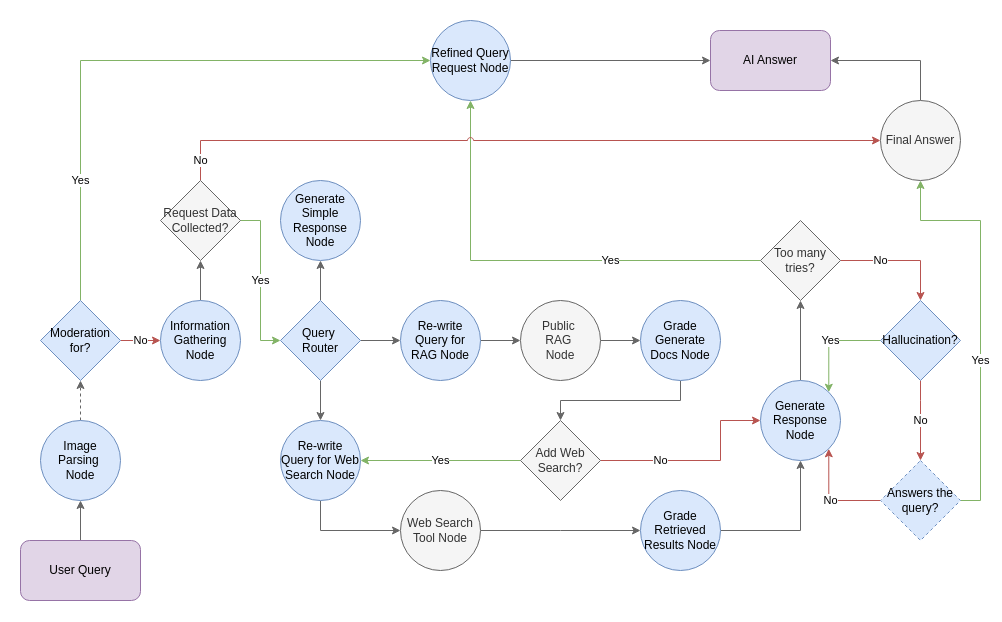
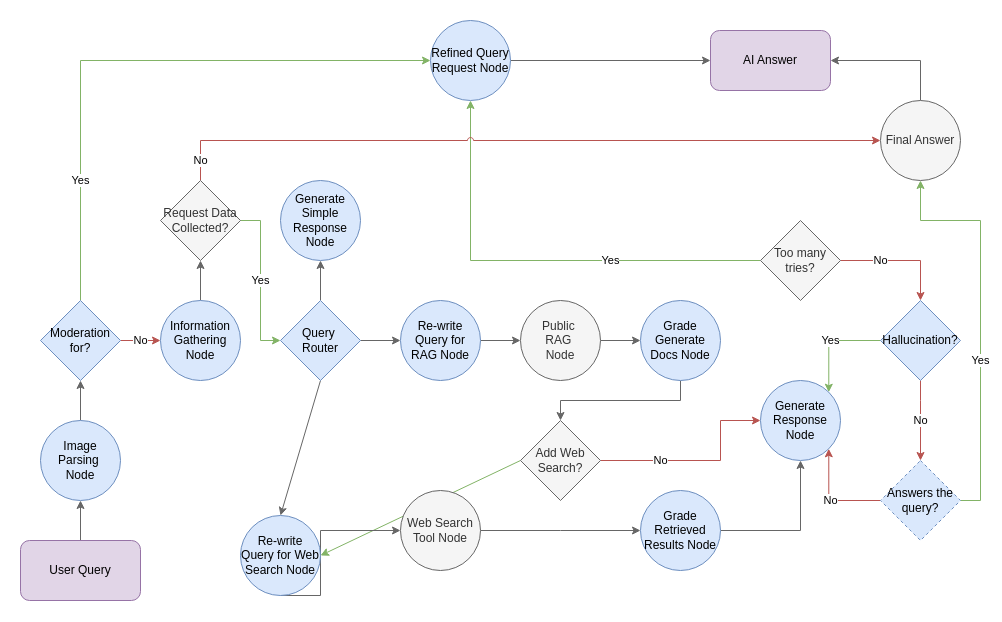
(801, 344) -> none
(81, 404) -> (81, 404)
(321, 461) -> (281, 556)
